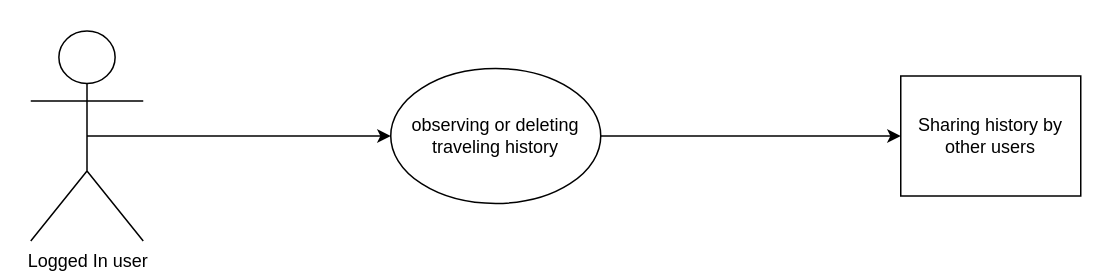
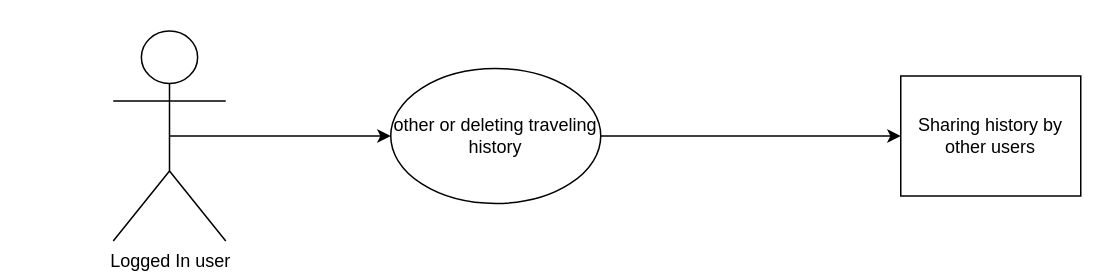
(87, 136) -> (170, 136)
(496, 136) -> (496, 136)
